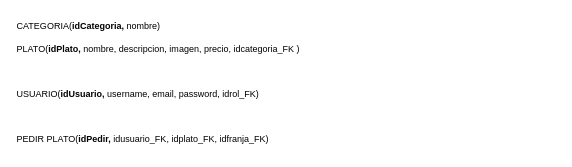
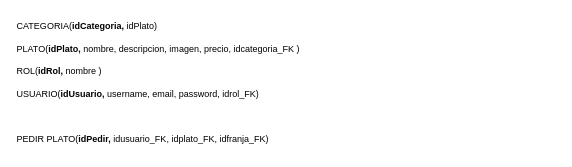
(89, 27) -> (89, 27)
none -> (285, 72)
